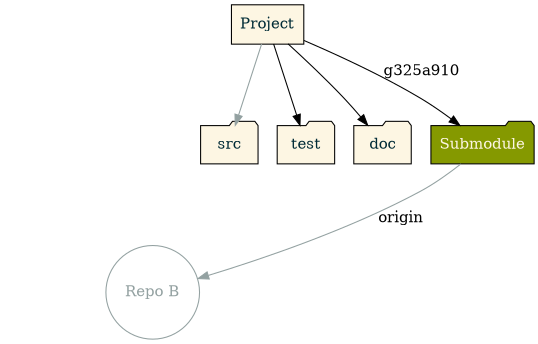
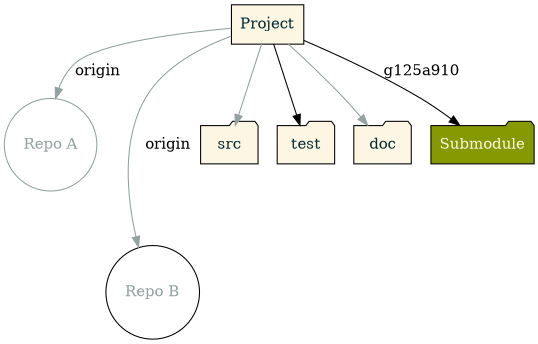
(422, 71) -> (422, 71)
(326, 79) -> (326, 79)
none -> (51, 145)
(339, 229) -> (138, 114)
(153, 292) -> (153, 292)
